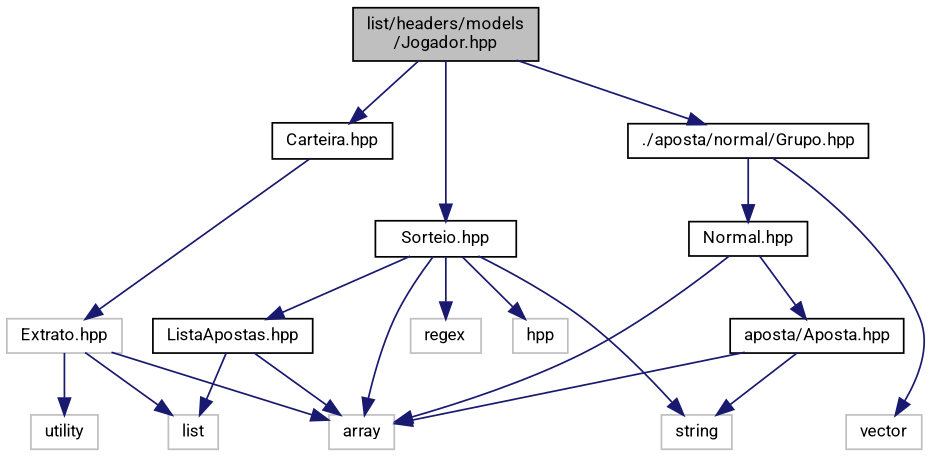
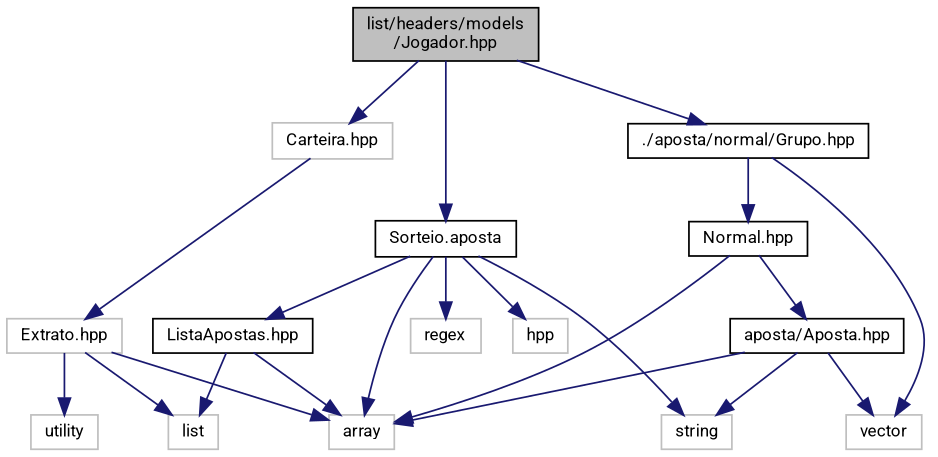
(332, 141) -> (332, 141)
(446, 239) -> (446, 239)
none -> (845, 377)
